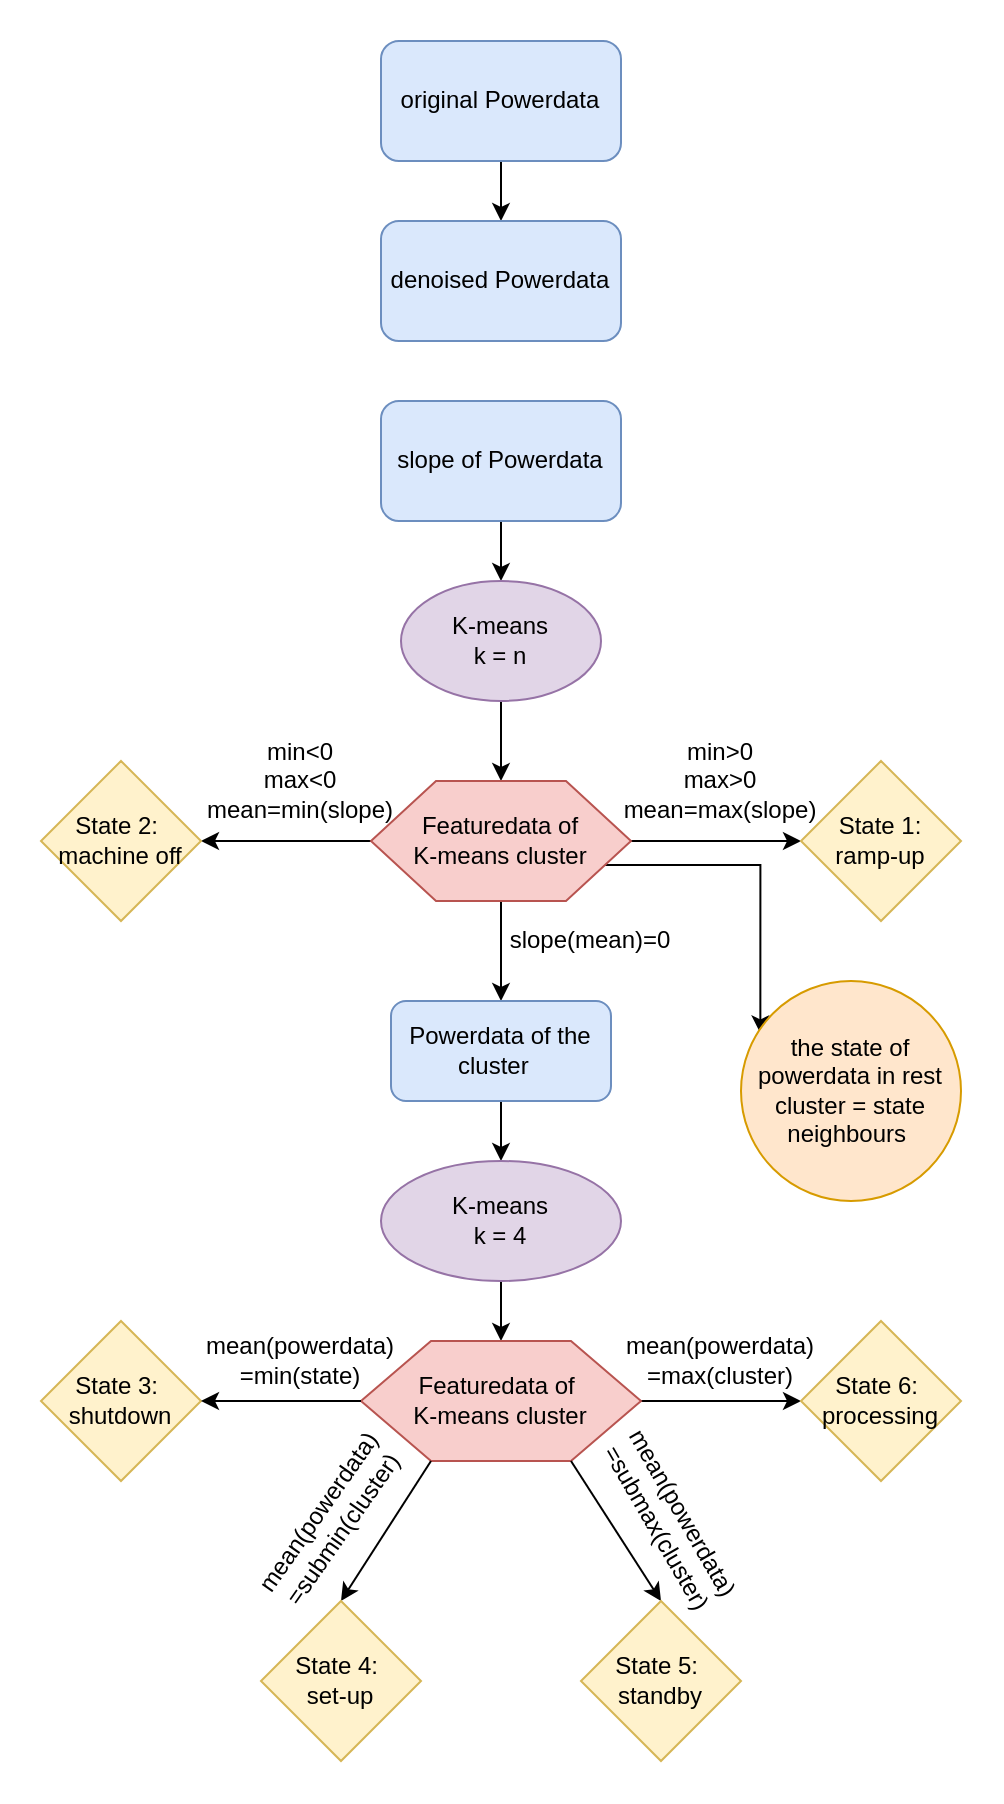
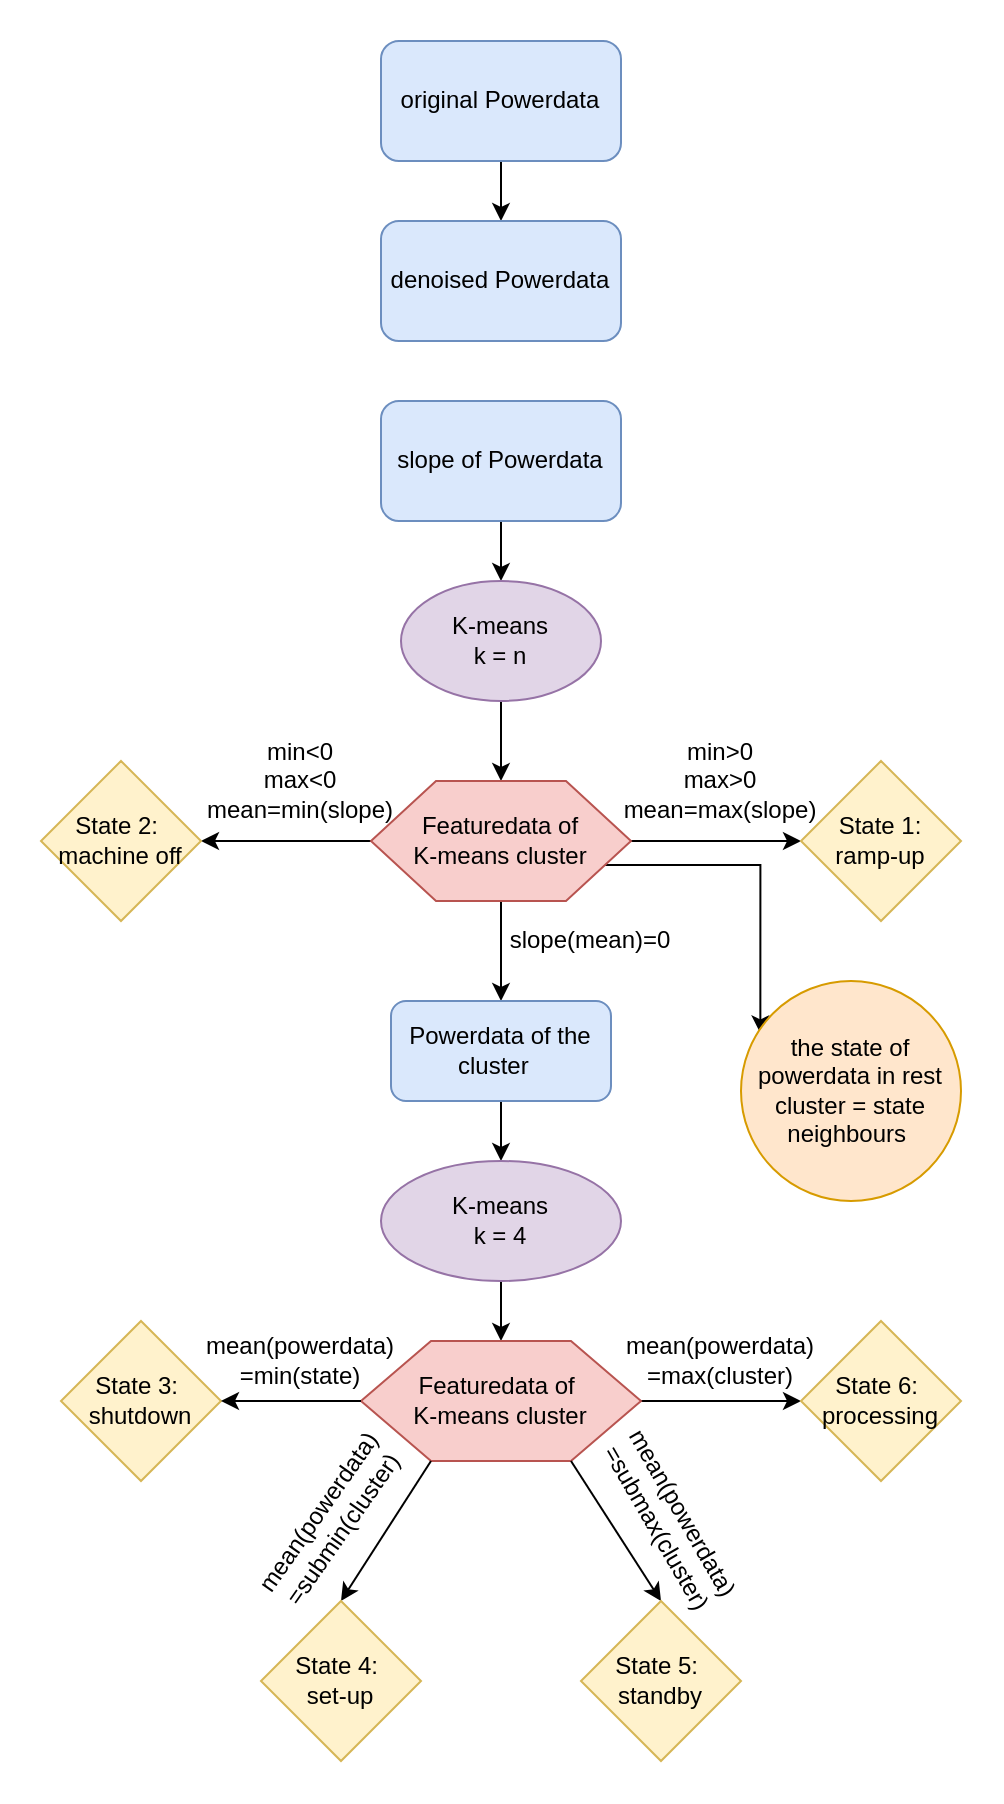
(121, 1401) -> (141, 1401)
